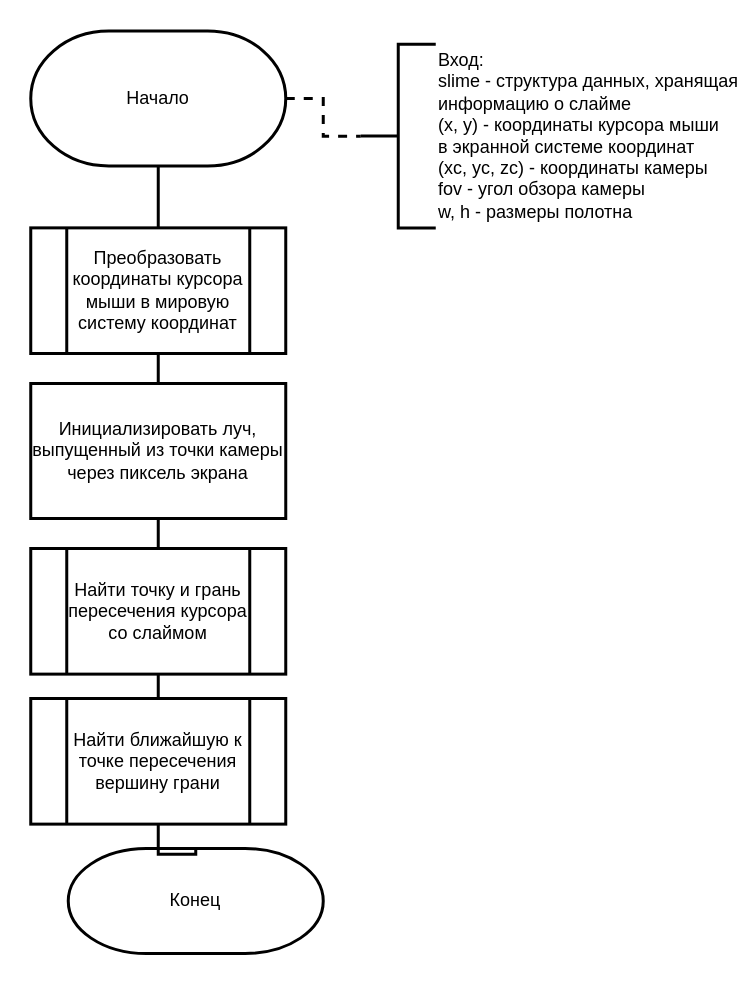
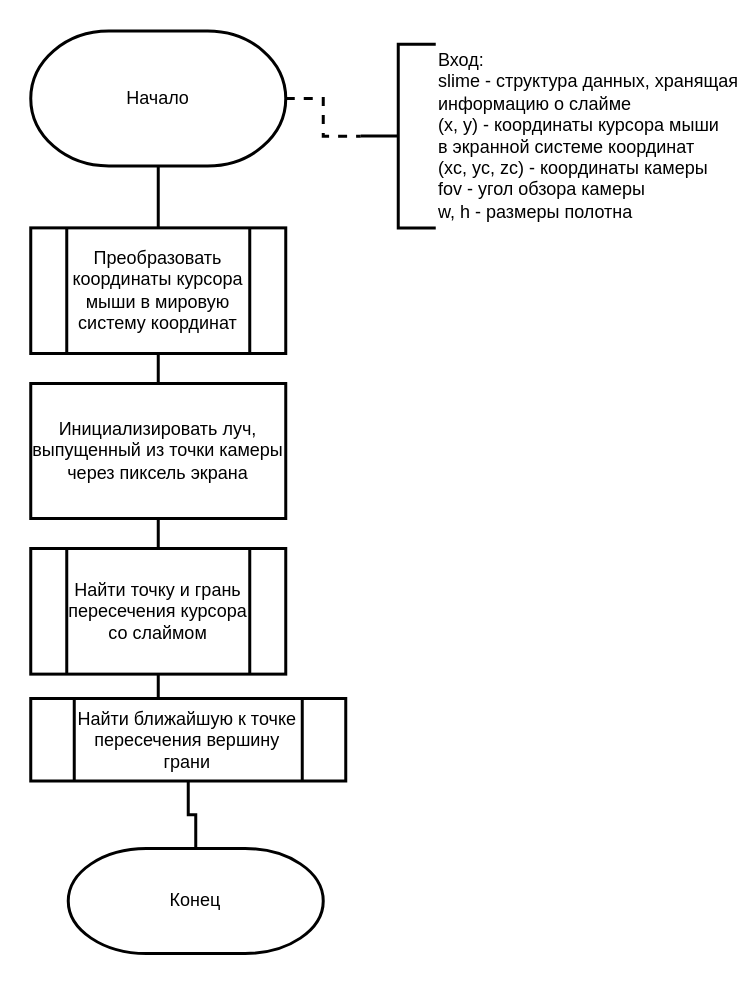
(158, 761) -> (188, 740)
